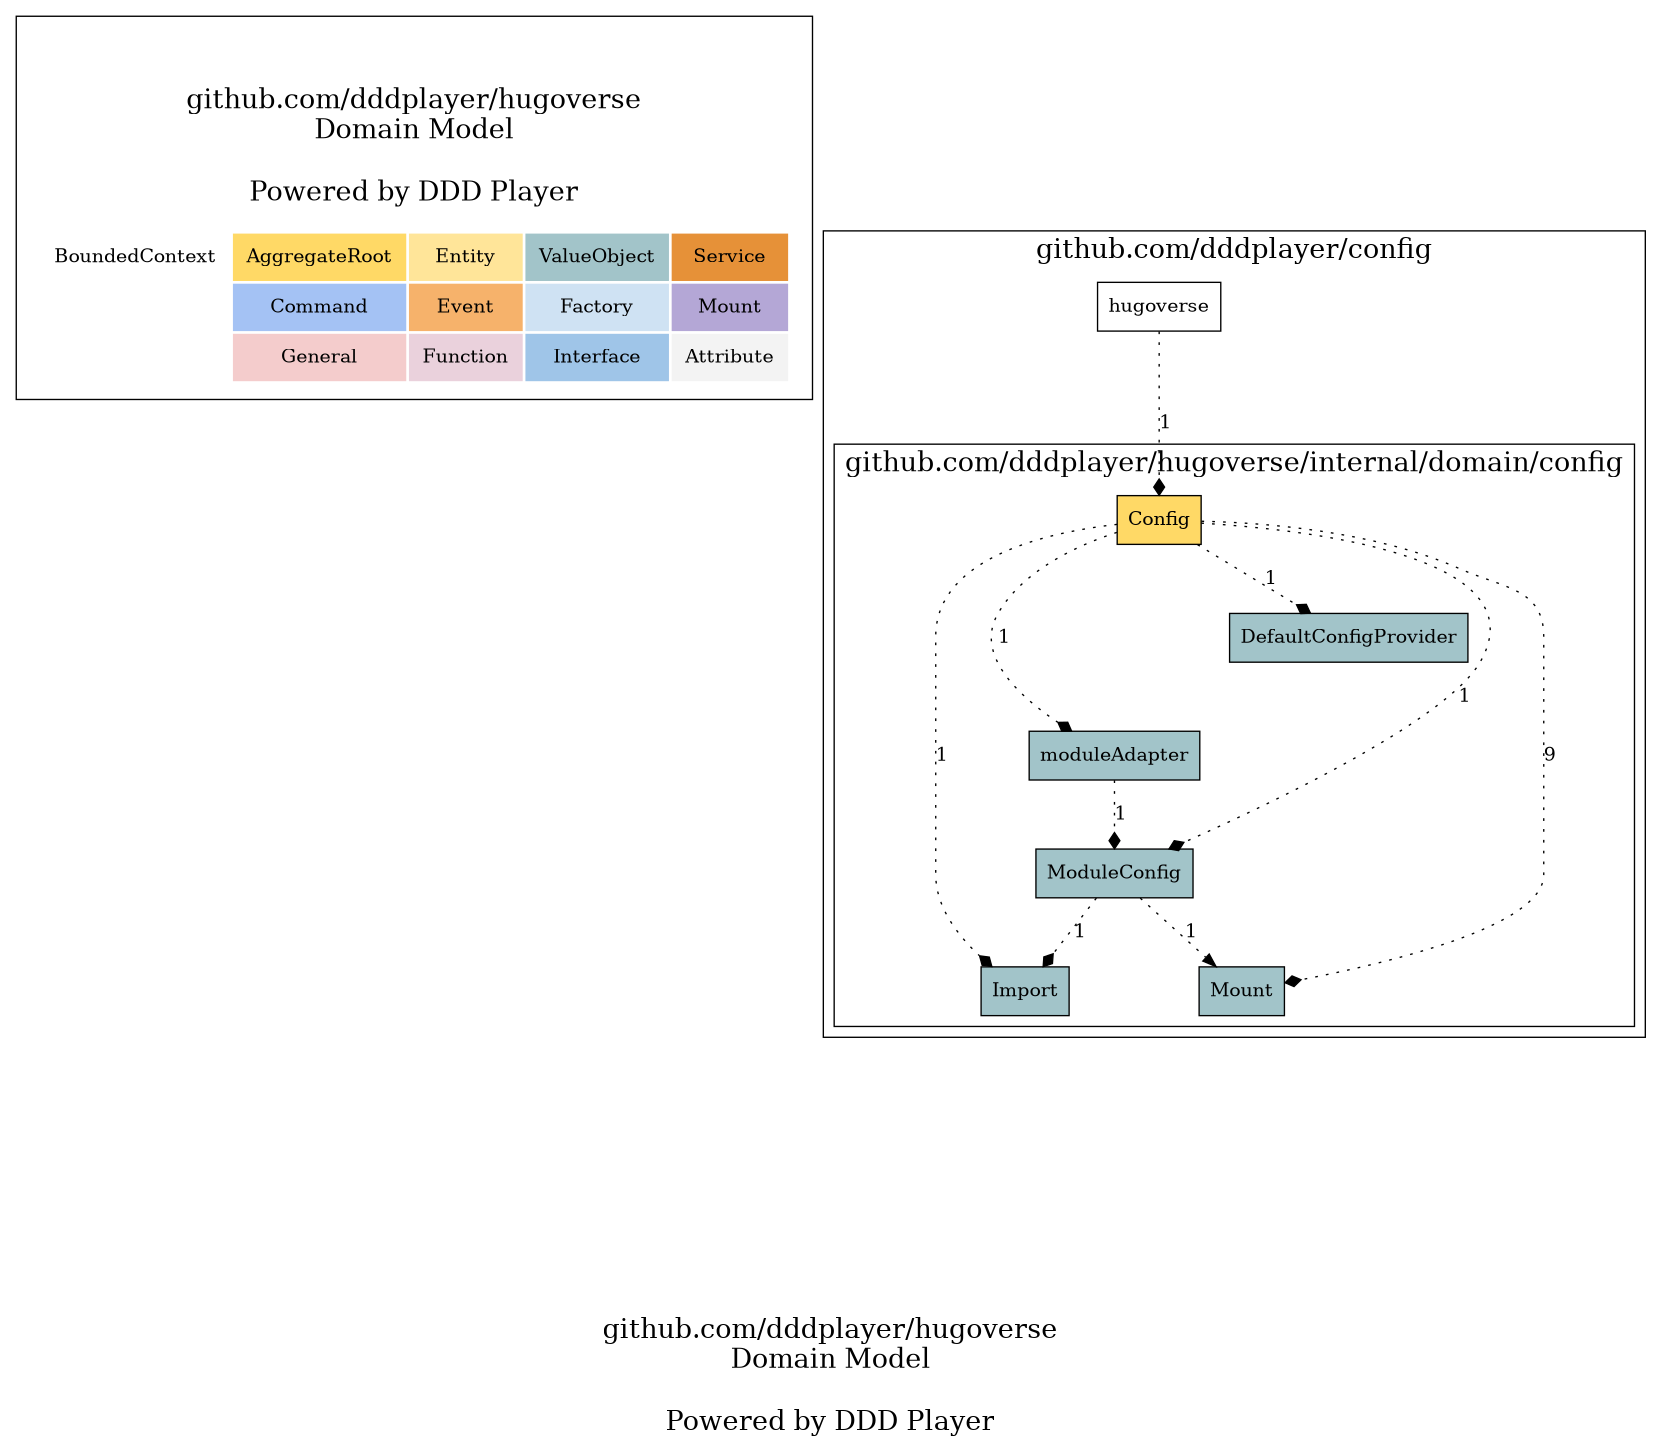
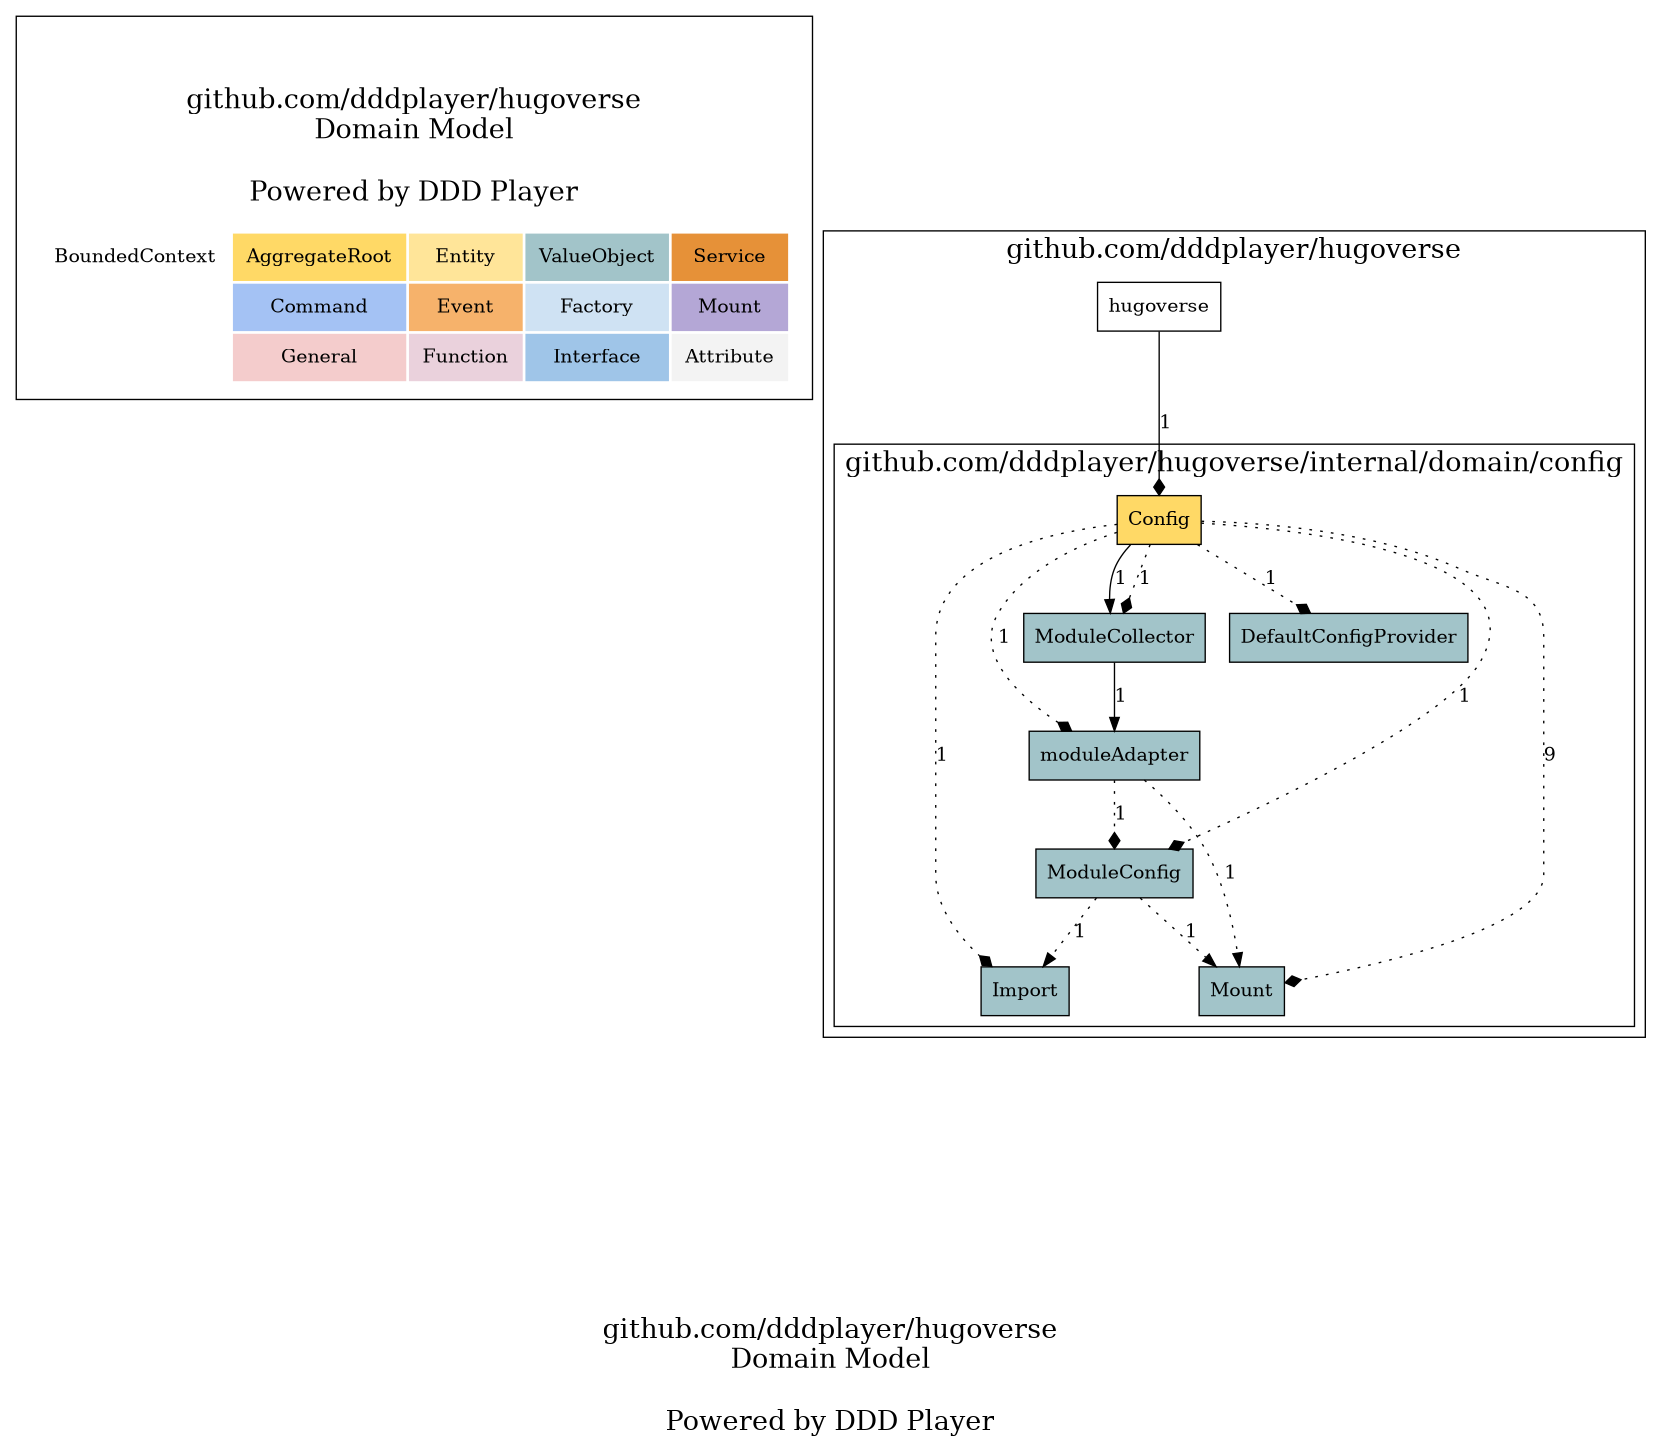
(1234, 251) -> (1234, 251)
(1159, 405) -> (1159, 405)
none -> (1114, 638)
none -> (1209, 857)
(1074, 927) -> (1074, 927)
